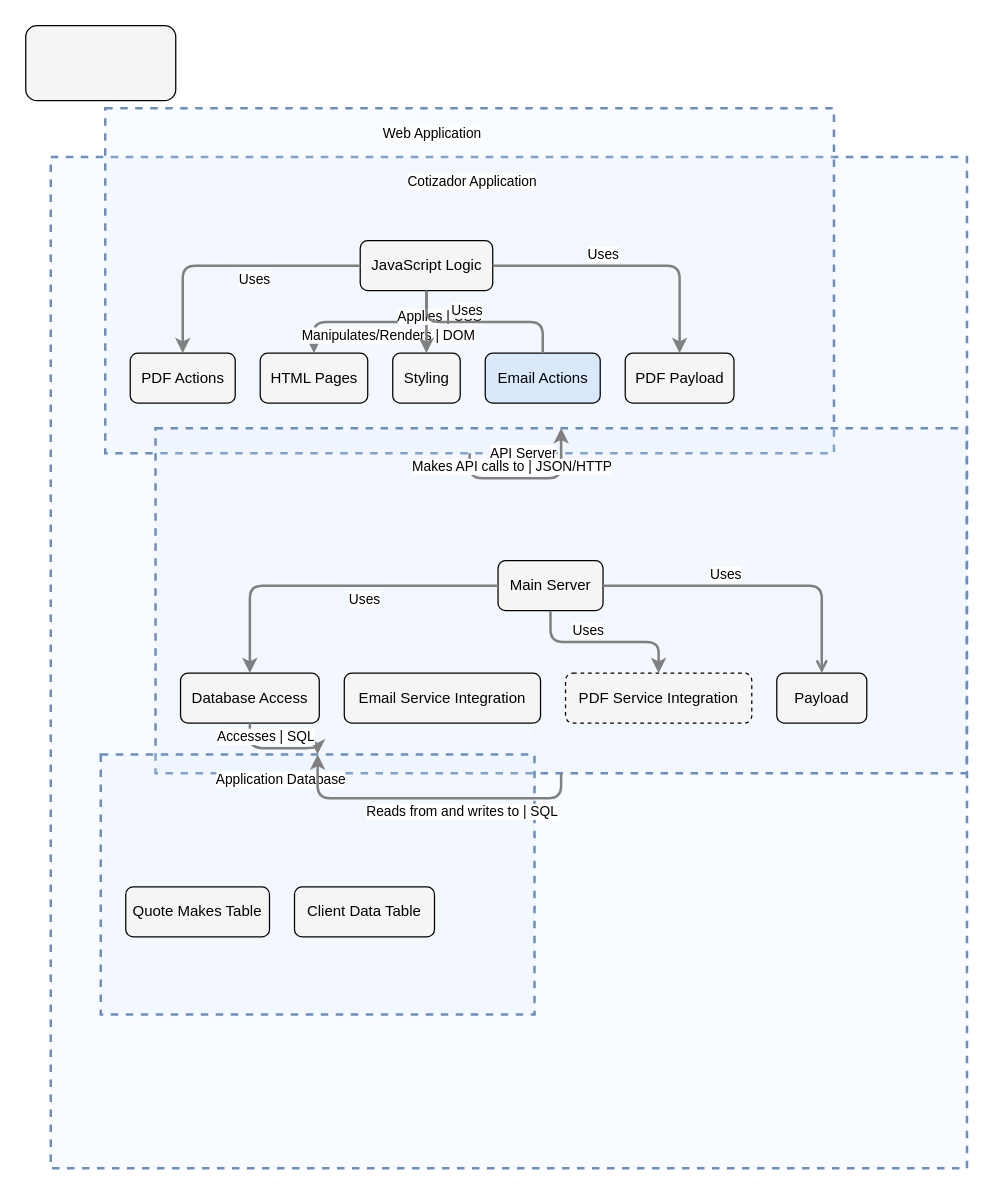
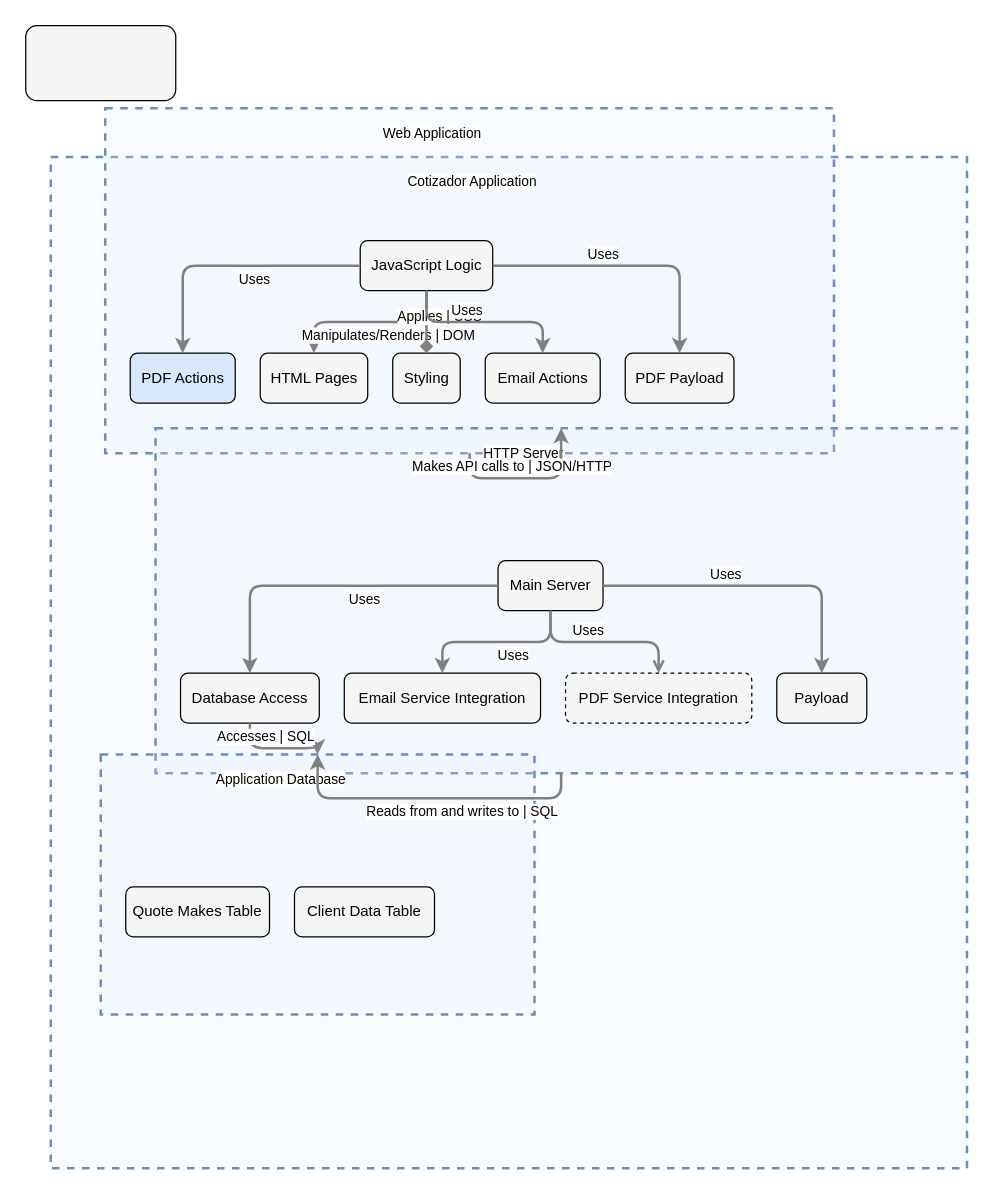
(426, 340) -> (426, 339)
(543, 344) -> (543, 340)
(183, 378) -> (183, 378)
(543, 378) -> (543, 378)
(524, 453) -> (524, 453)
none -> (490, 642)
(659, 660) -> (659, 661)
(822, 662) -> (822, 660)
